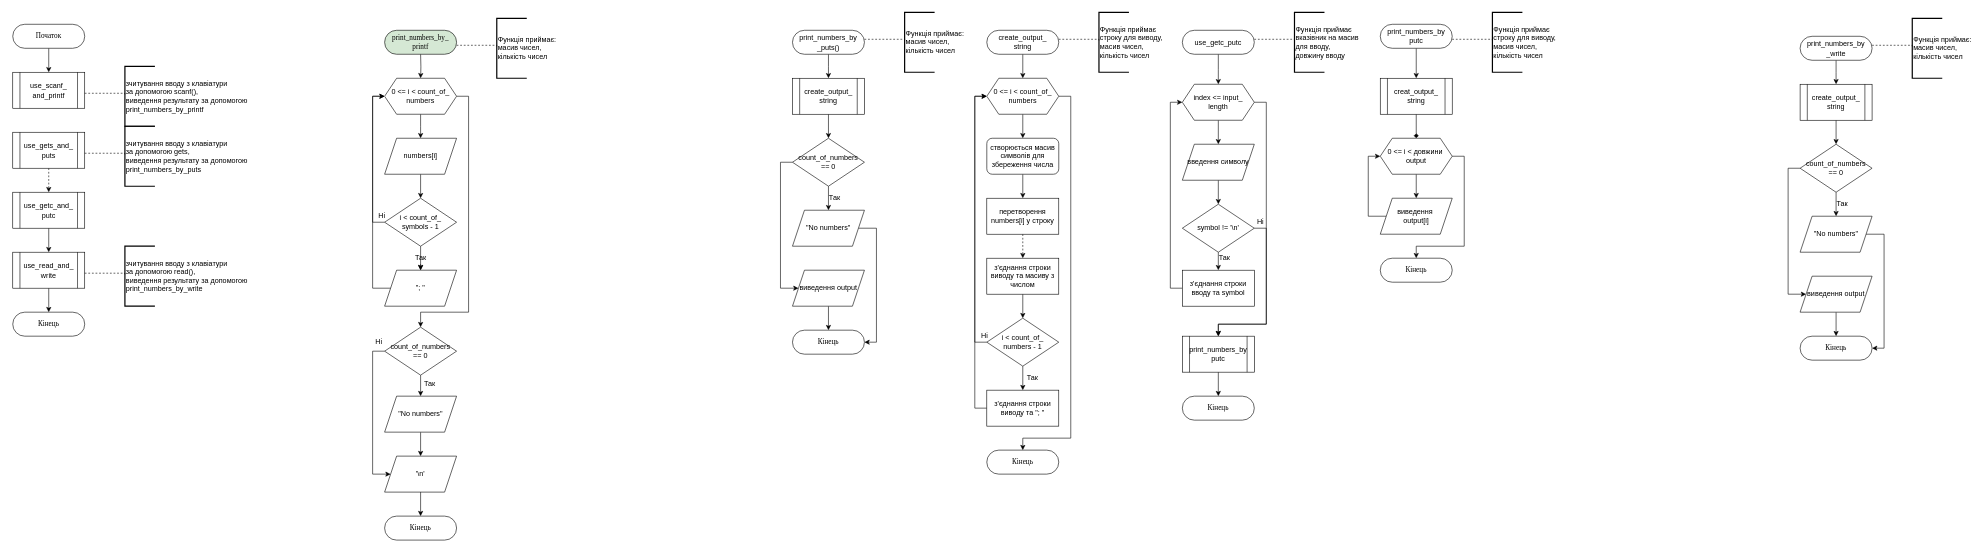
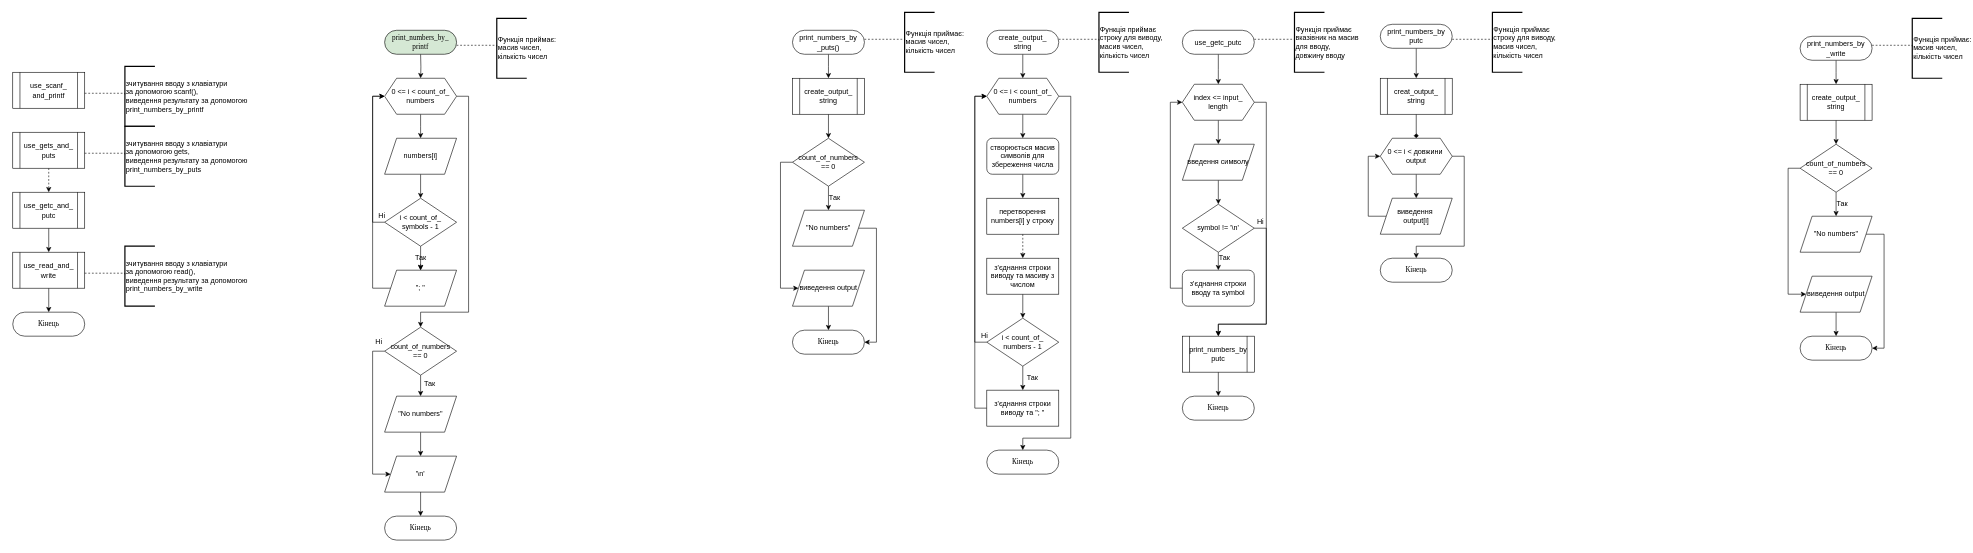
(48, 36) -> none
(48, 66) -> none
(1218, 288) -> (1218, 288)
